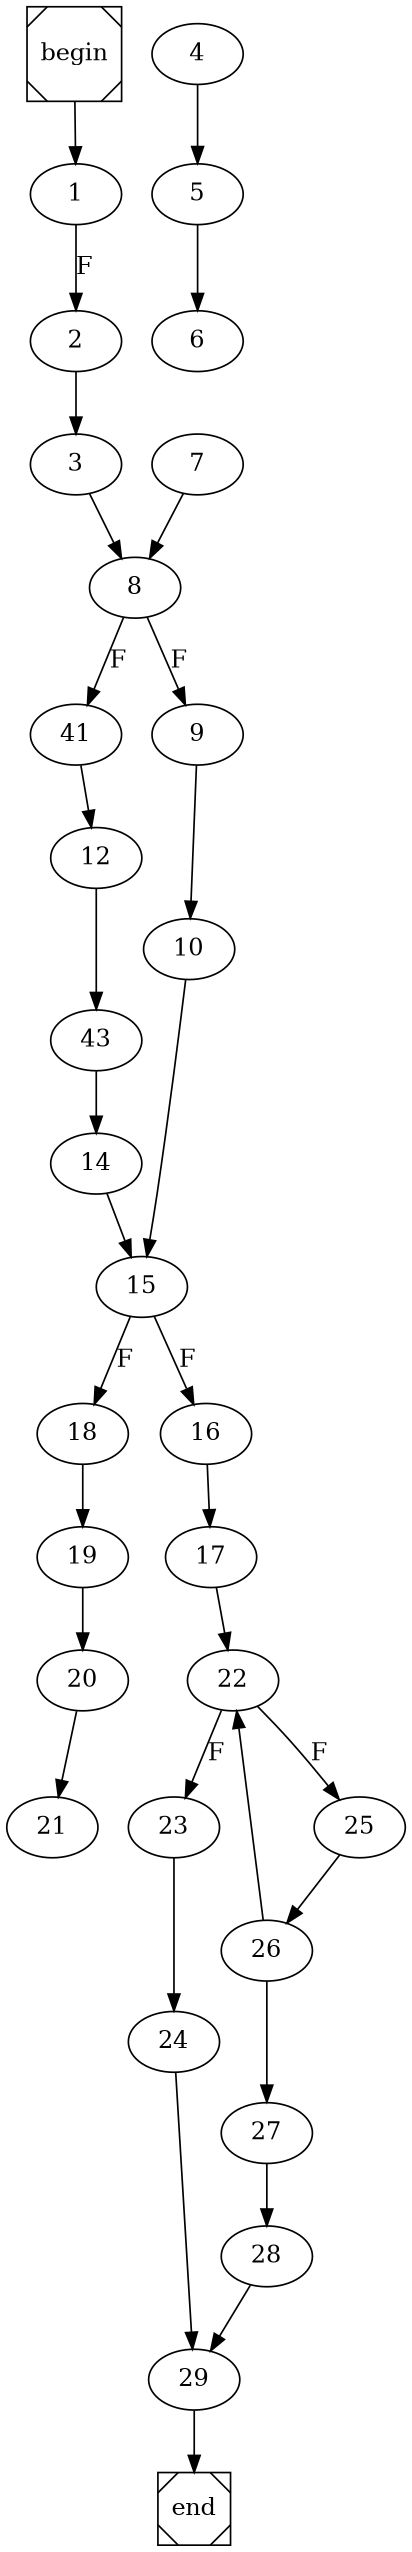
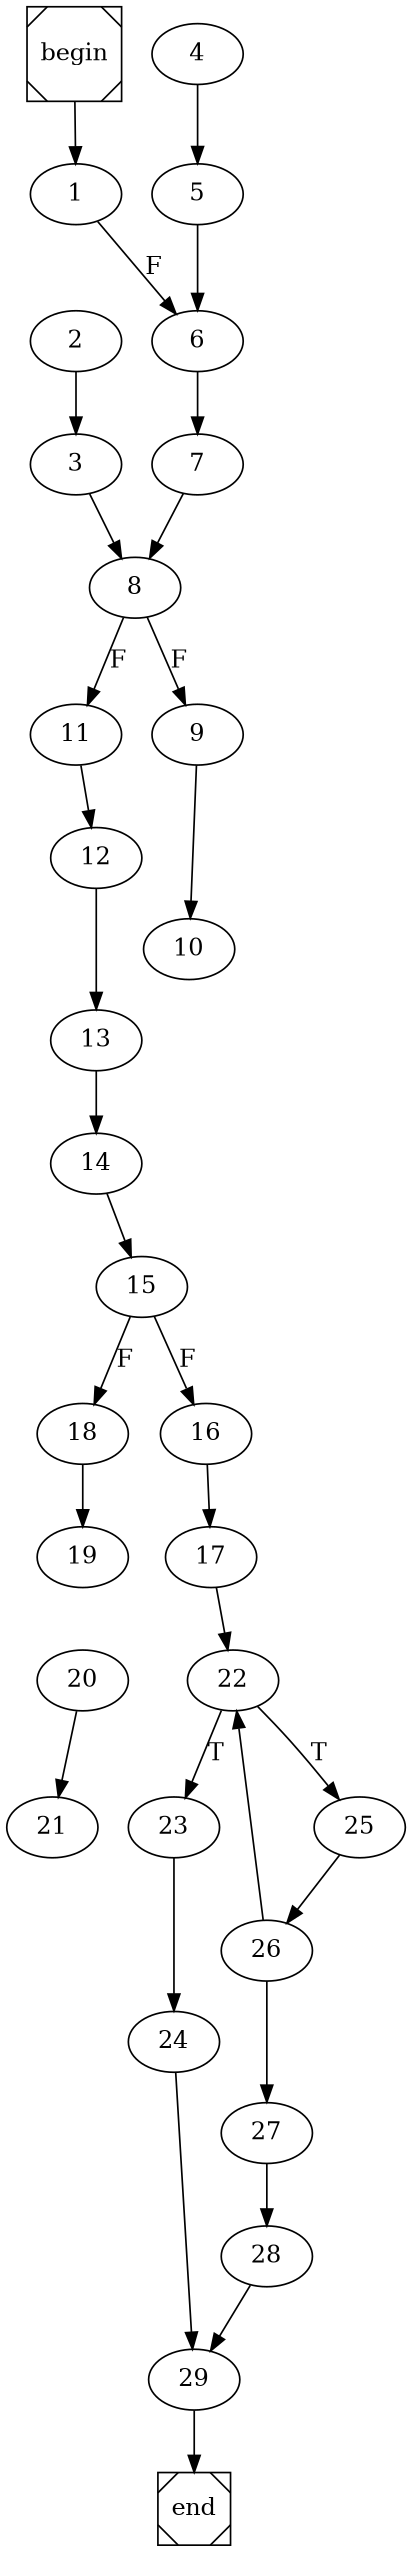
(76, 259) -> (131, 261)
none -> (198, 394)
(76, 735) -> (76, 735)
(96, 1040) -> (96, 1040)
(169, 1110) -> none
(83, 1610) -> none
(216, 1754) -> (216, 1754)
(319, 1754) -> (319, 1754)
